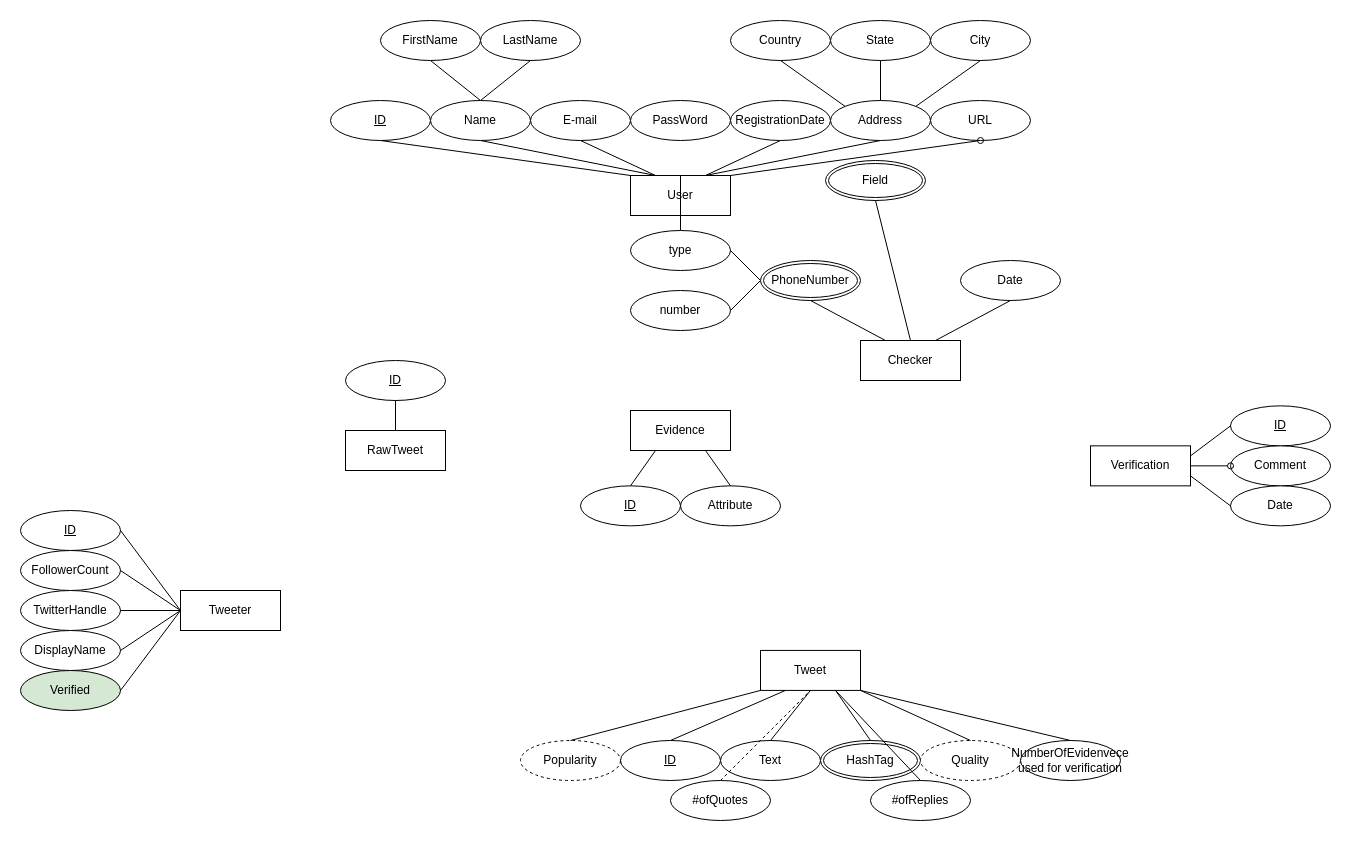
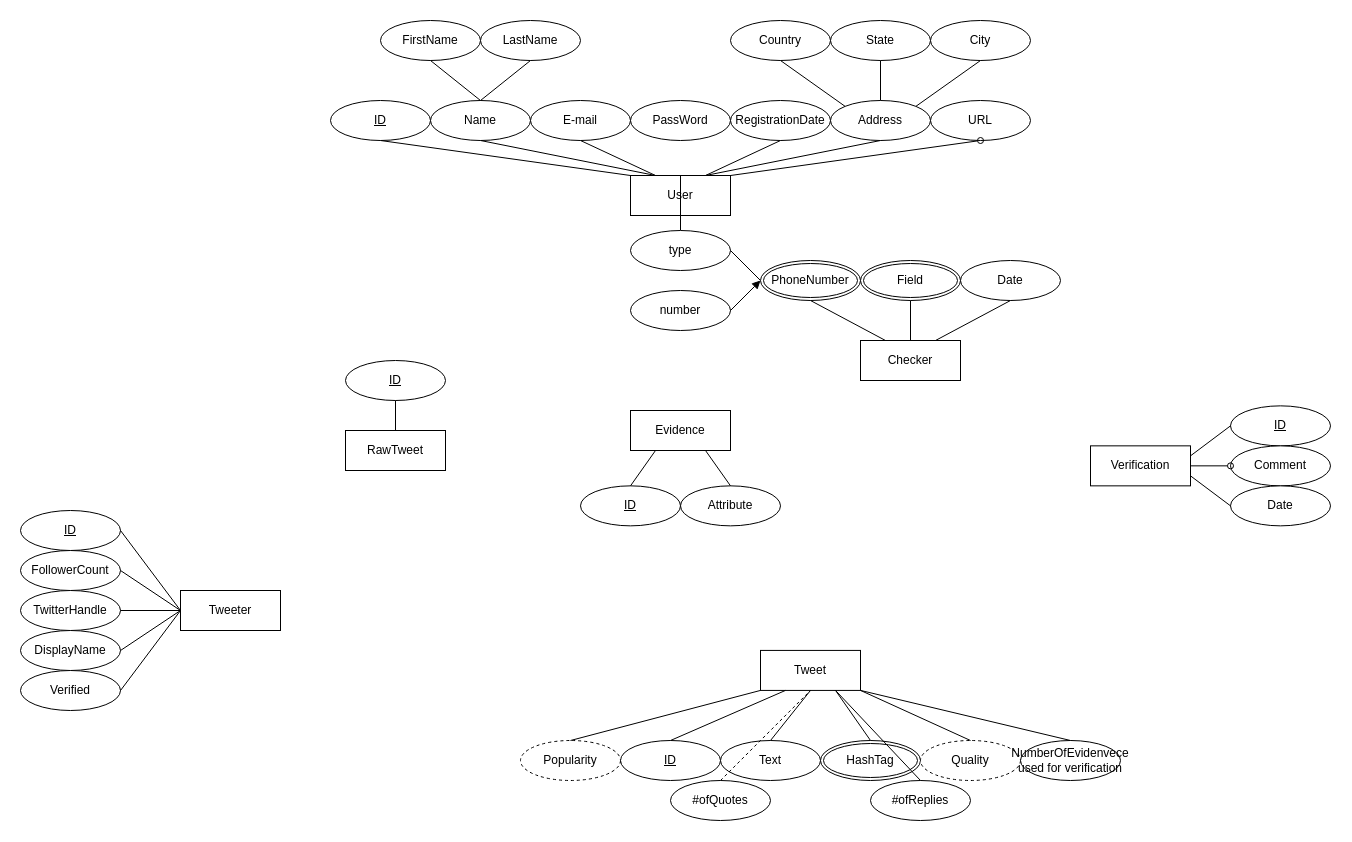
(876, 181) -> (911, 281)
(756, 285) -> (753, 288)
(71, 691) -> (71, 691)
